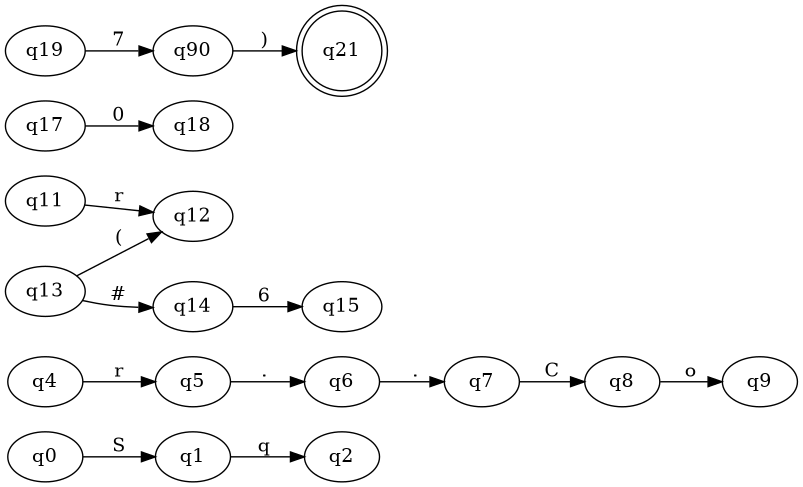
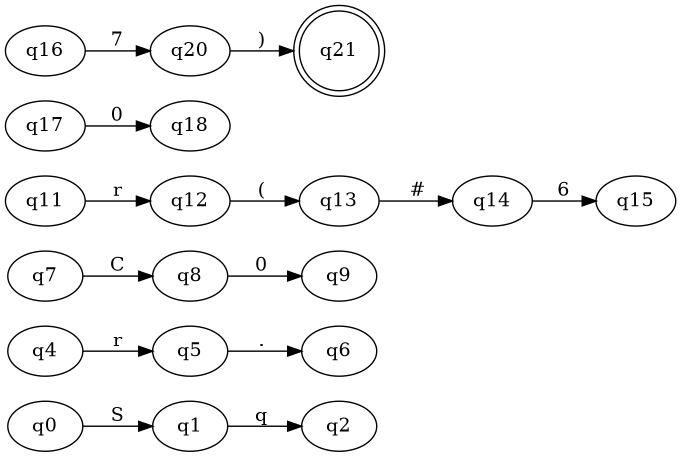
(45, 51) -> (45, 51)
(193, 51) -> (190, 51)
(113, 257) -> (258, 201)
(691, 371) -> (262, 266)
(405, 382) -> none
